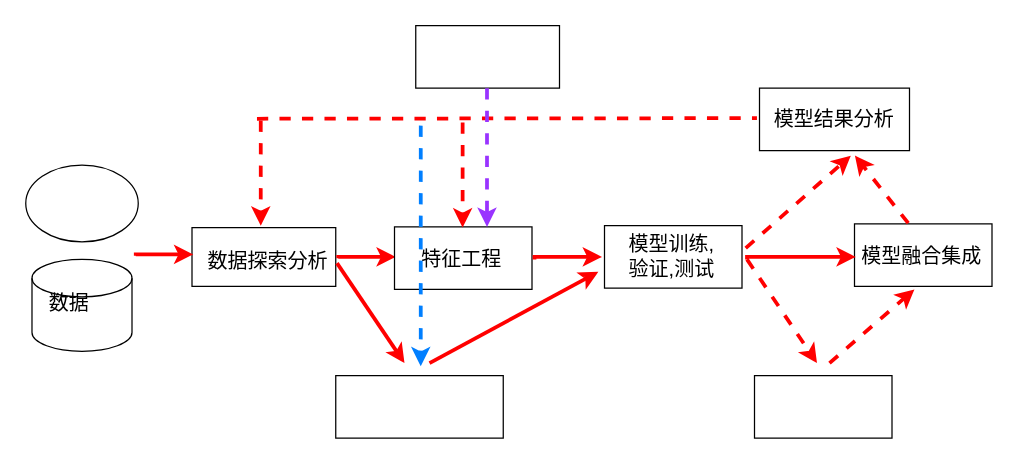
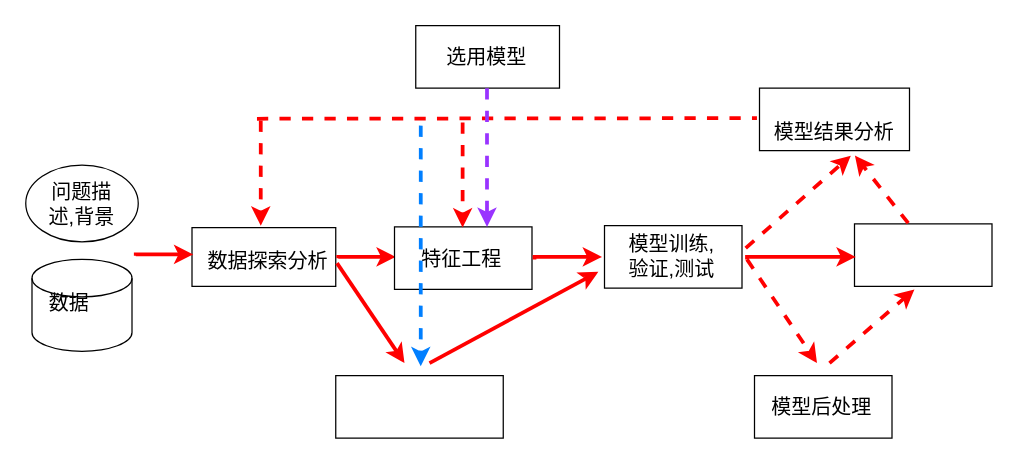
none -> (487, 57)
(834, 119) -> (834, 132)
none -> (82, 205)
(922, 255) -> none
none -> (822, 407)
